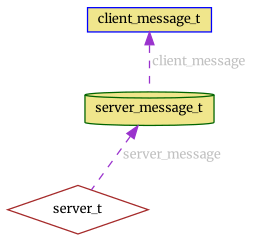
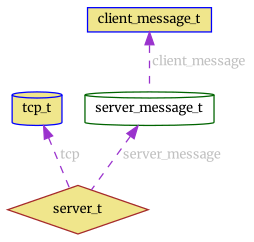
none -> (37, 109)
(150, 109) -> (150, 109)
(78, 210) -> (78, 210)
